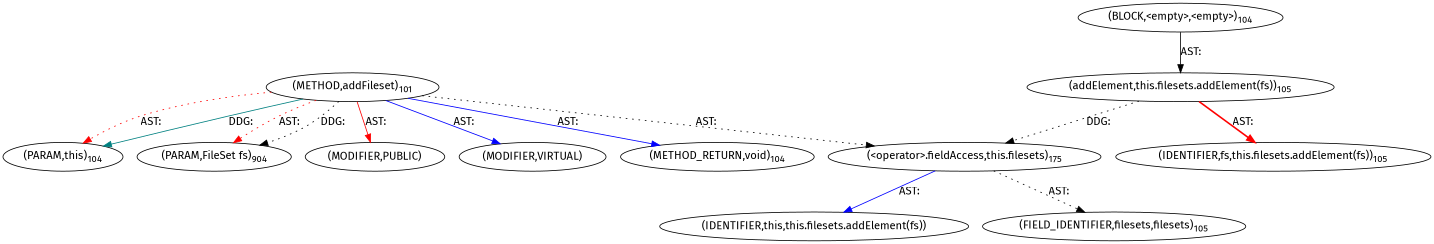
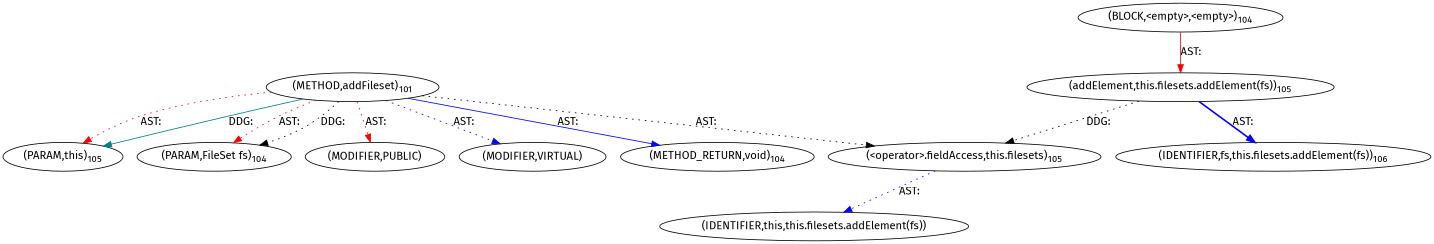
(1181, 48) -> (1181, 48)
(363, 118) -> (363, 118)
(1224, 120) -> (1224, 120)
(439, 121) -> (439, 121)
(95, 156) -> (95, 156)
(259, 156) -> (259, 156)
(1055, 156) -> (1055, 156)
(1381, 156) -> (1381, 156)
(893, 190) -> (893, 190)
(1114, 226) -> none
